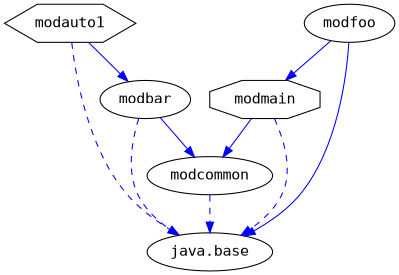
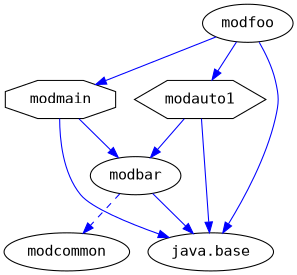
none -> (227, 56)
(174, 133) -> (109, 206)
(240, 134) -> (95, 134)
(99, 148) -> (205, 170)
(133, 180) -> (169, 210)
(286, 180) -> (83, 197)
(210, 209) -> none
